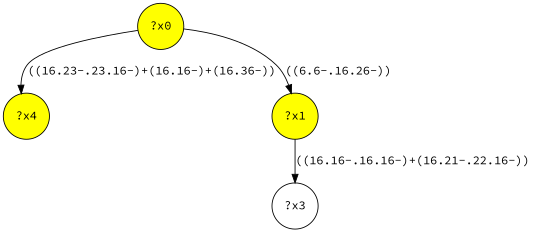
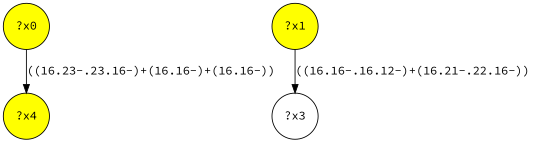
(244, 44) -> none
(152, 71) -> (151, 71)
(413, 161) -> (413, 71)
